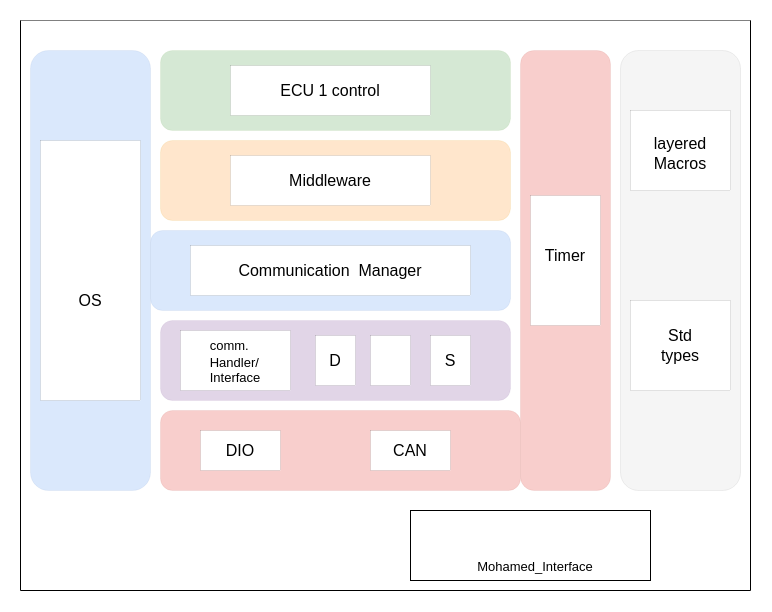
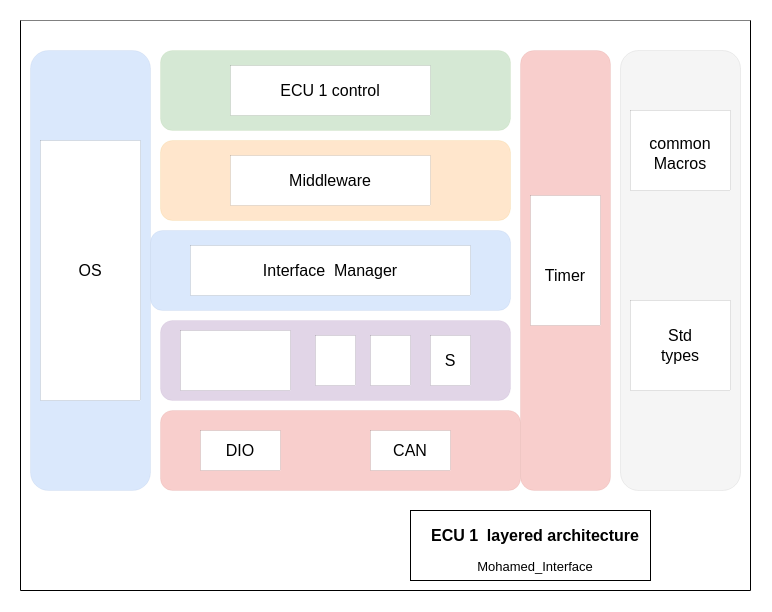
(681, 154) -> (681, 154)
(566, 256) -> (566, 276)
(331, 271) -> (331, 271)
(91, 301) -> (91, 271)
(236, 361) -> none
(336, 361) -> none
none -> (536, 536)
